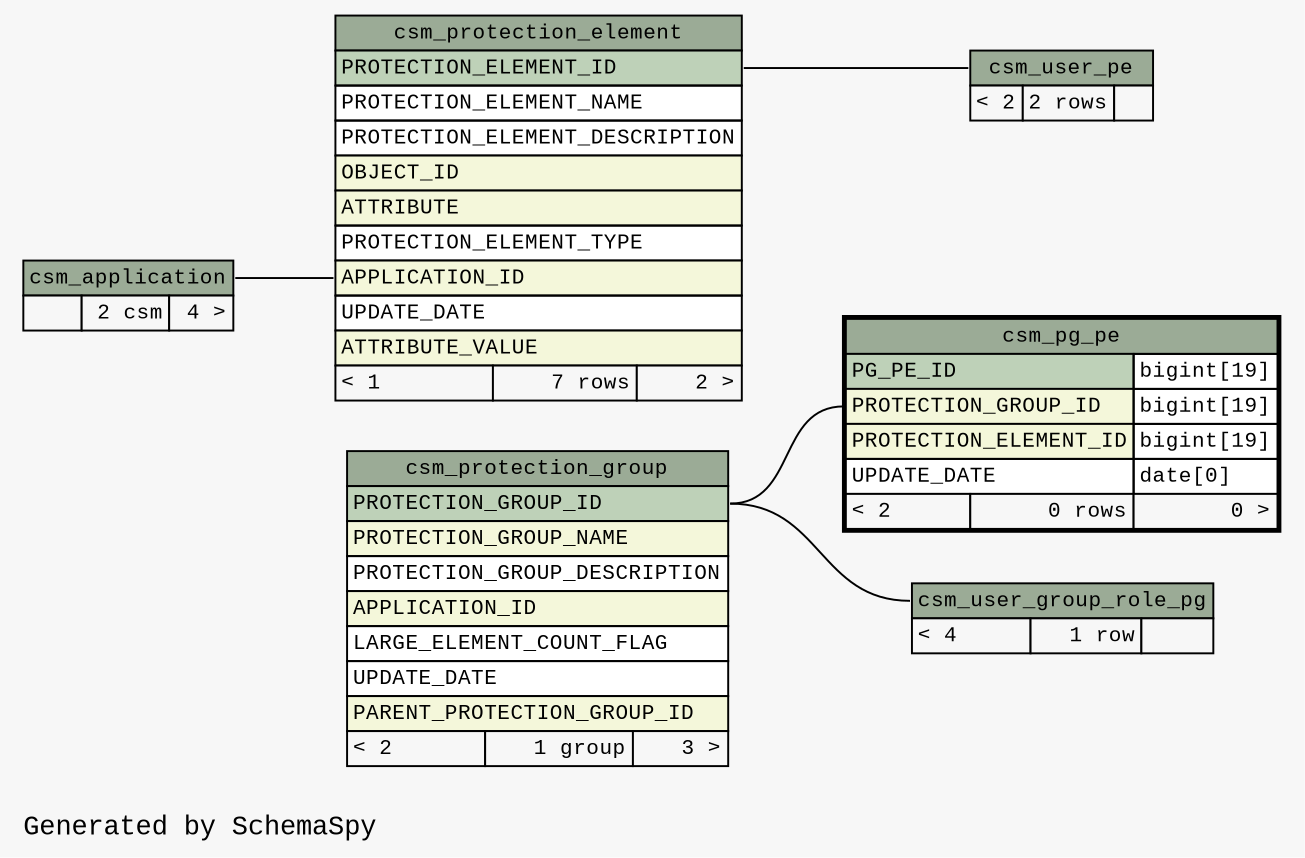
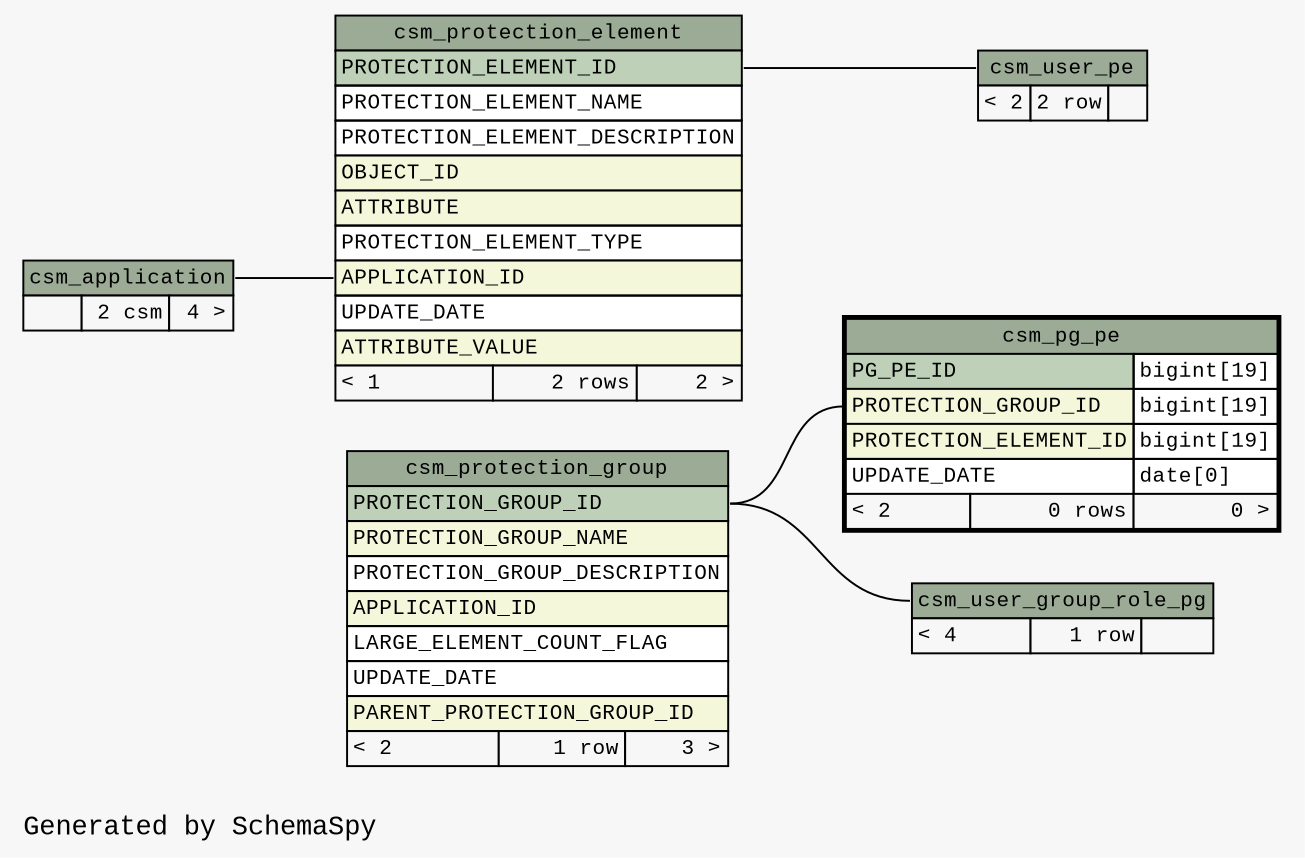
(1068, 102) -> (1069, 102)
(591, 382) -> (591, 382)
(580, 748) -> (586, 748)
